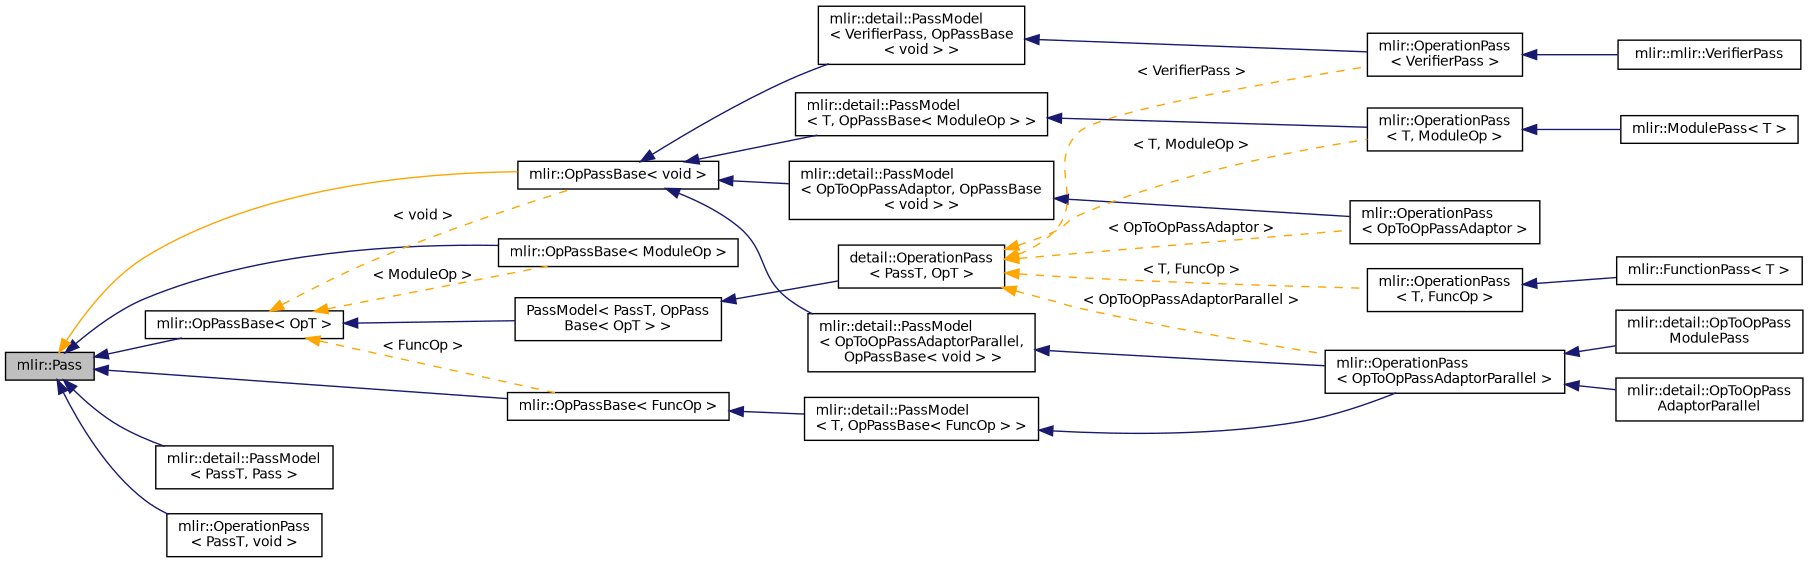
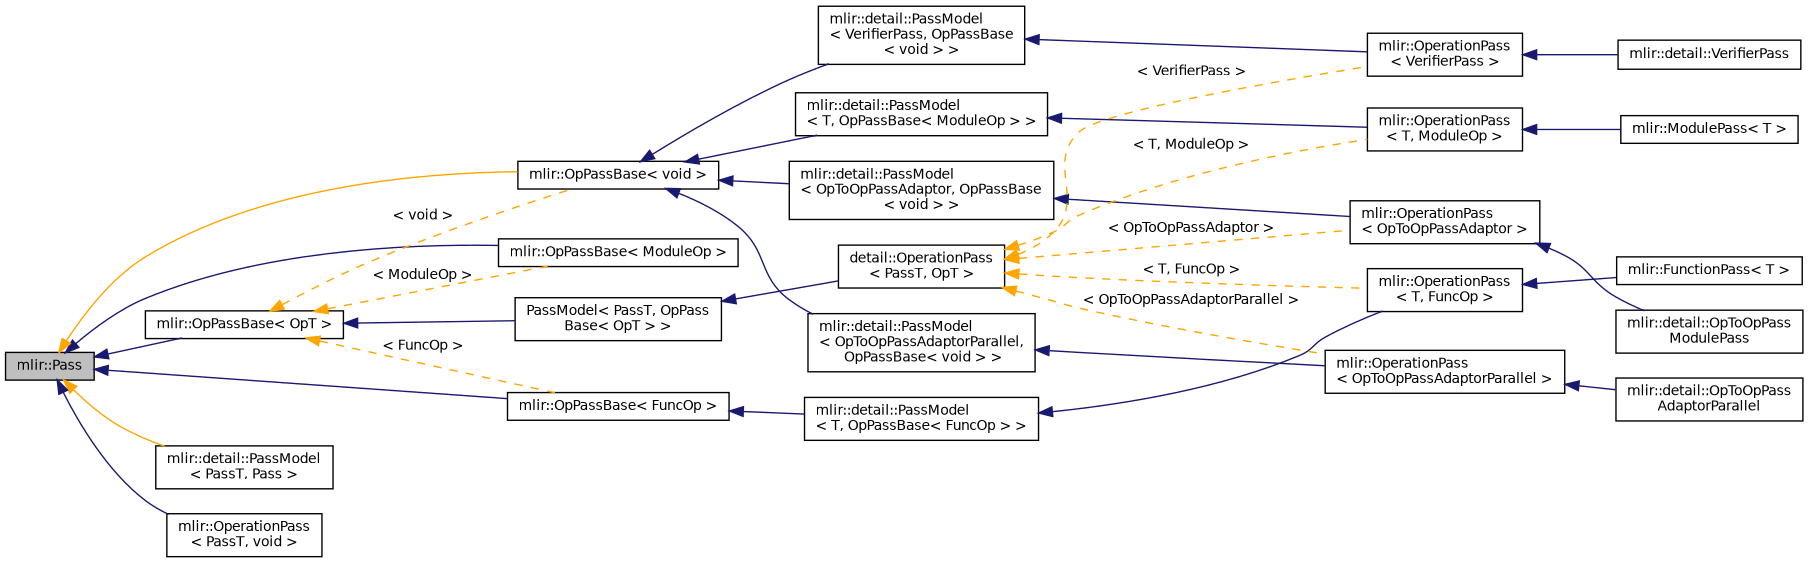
(1709, 55) -> (1709, 55)
(1597, 349) -> (1602, 287)
(116, 424) -> (116, 424)
(1227, 430) -> (1224, 381)
